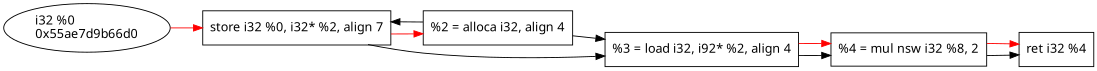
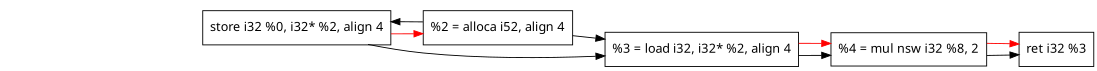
(87, 28) -> none
(297, 28) -> (297, 28)
(498, 28) -> (498, 28)
(702, 49) -> (702, 49)
(1056, 49) -> (1056, 49)
